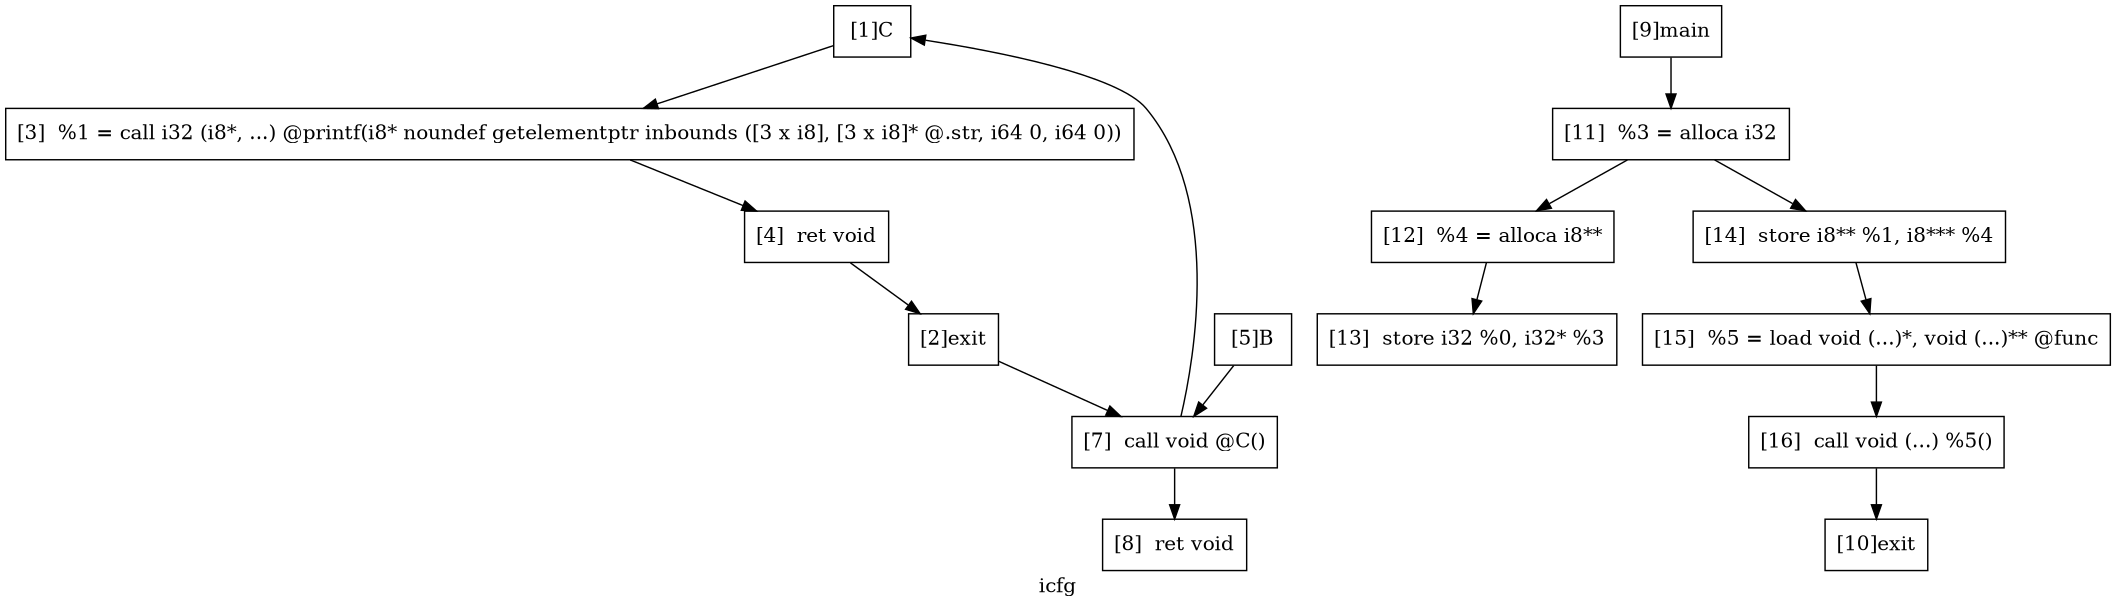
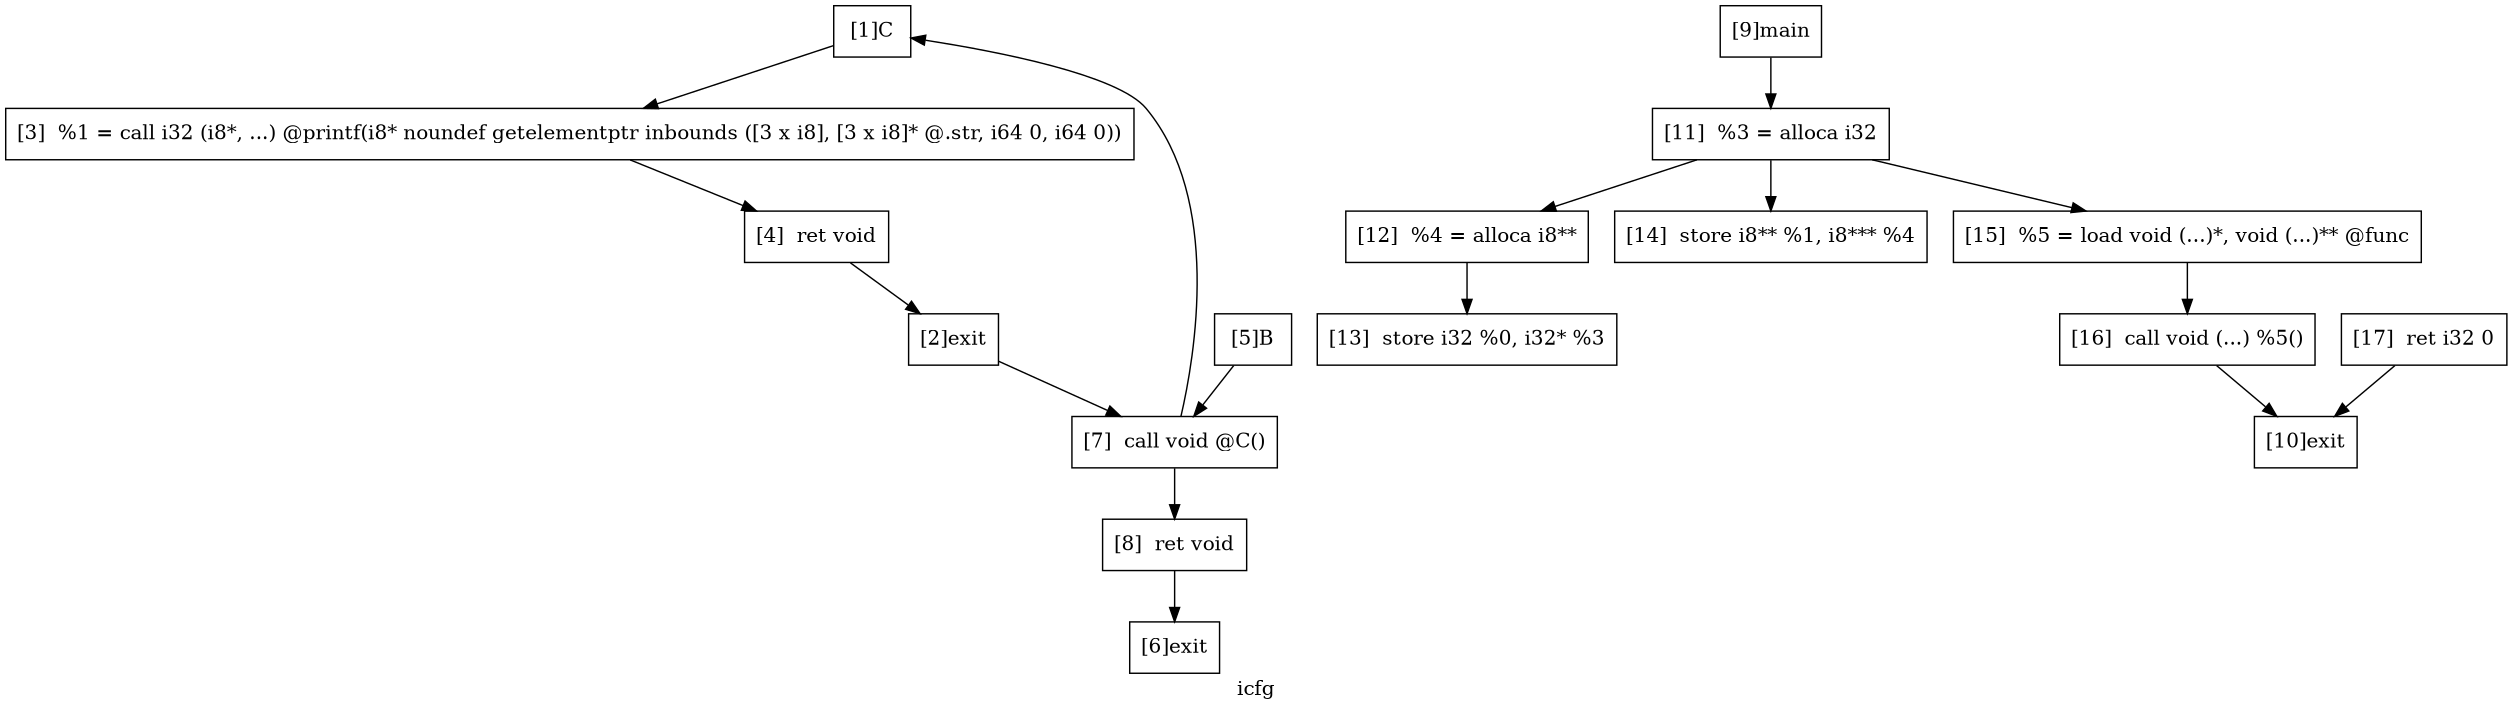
(1861, 281) -> (1972, 184)
none -> (2424, 339)
none -> (1175, 648)
